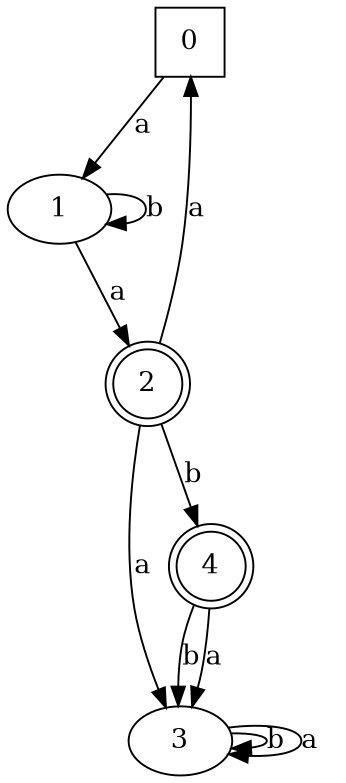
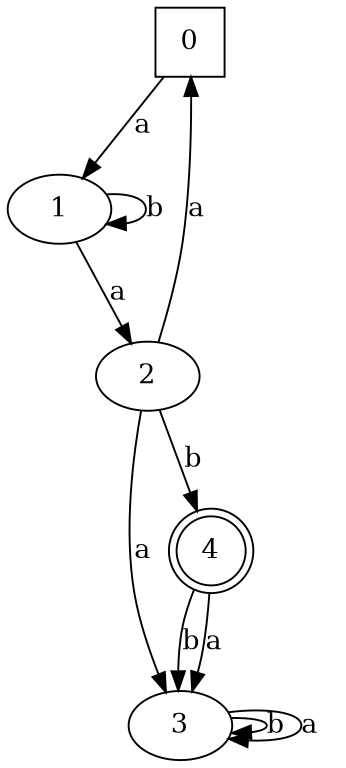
(148, 384) -> (148, 376)
